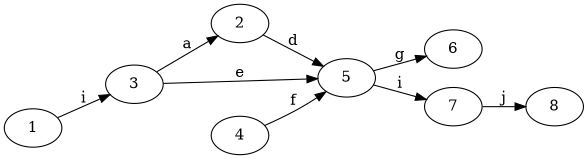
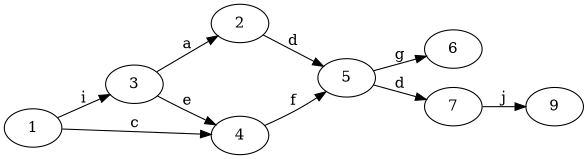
(235, 81) -> (181, 108)
(400, 84) -> (400, 84)
(555, 107) -> (555, 107)
none -> (131, 132)
